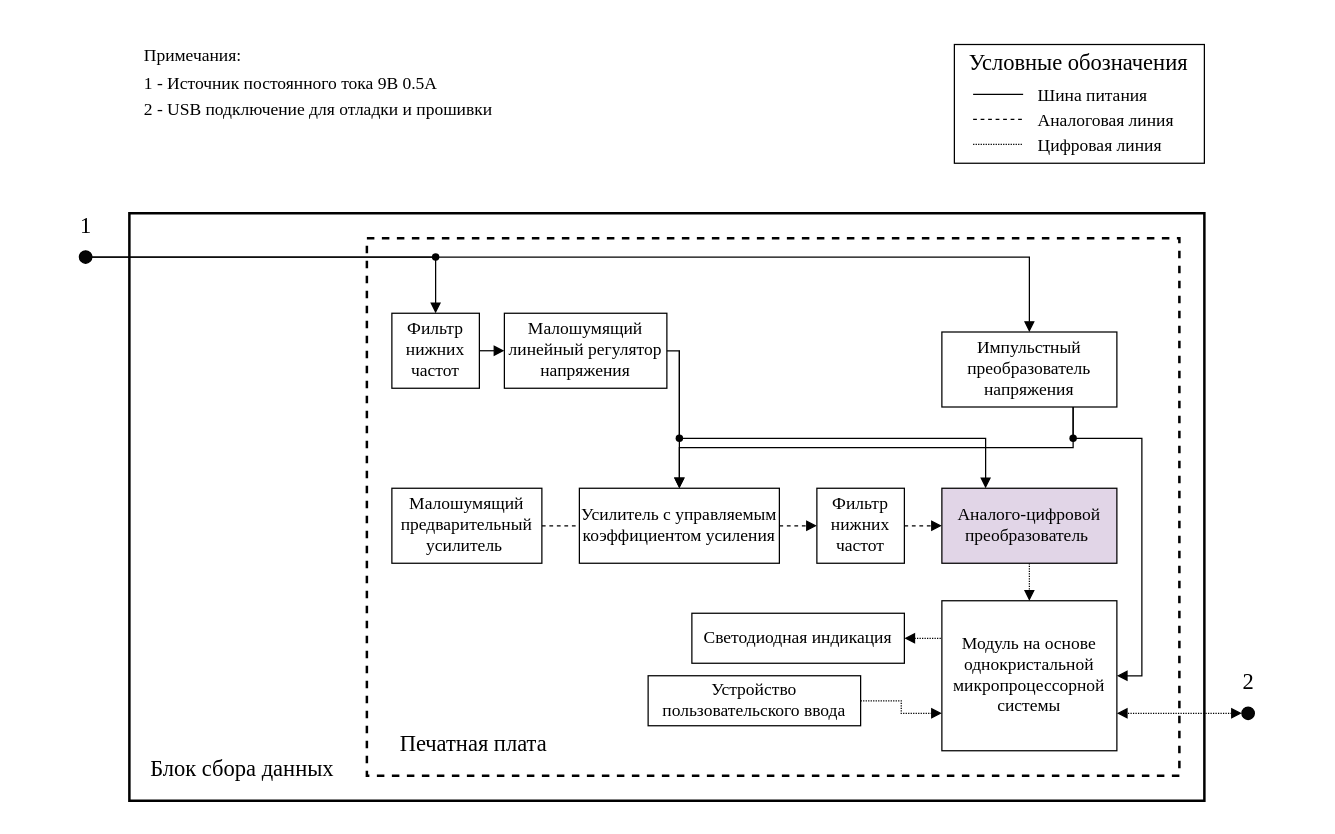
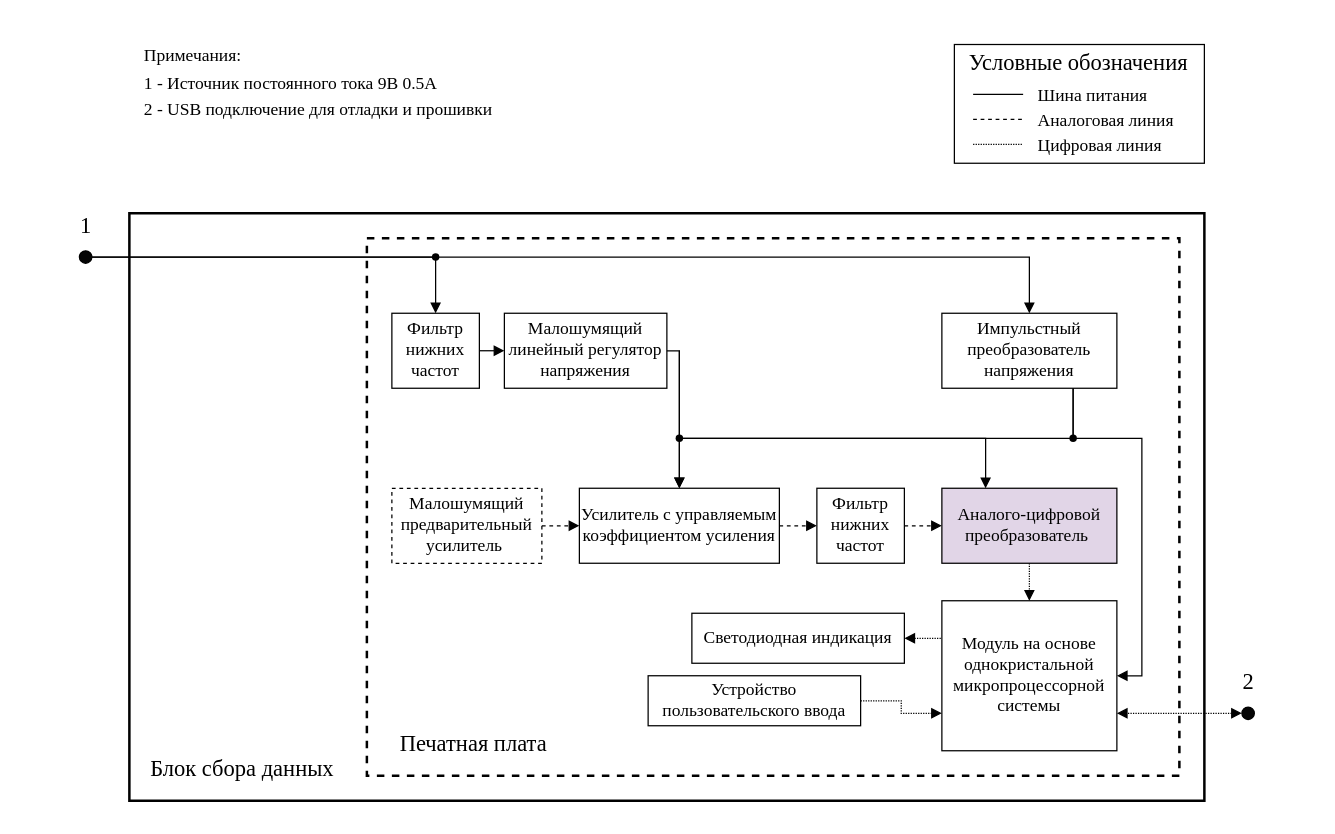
(1029, 369) -> (1029, 351)
(467, 526) -> (467, 526)
(573, 526) -> (568, 526)
